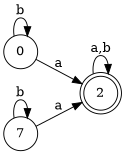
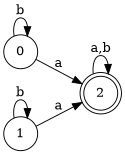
(21, 134) -> (21, 134)
